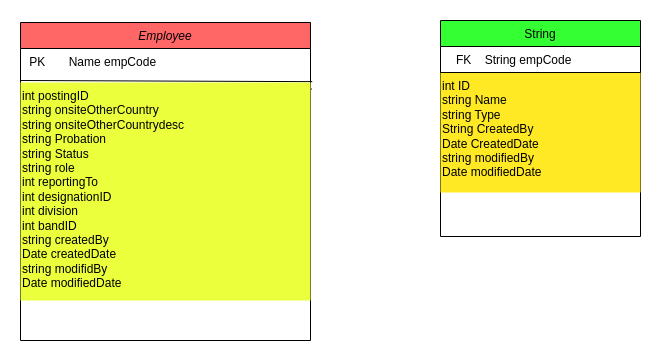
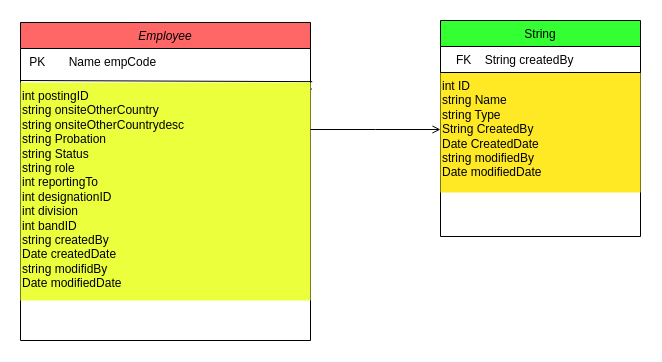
(507, 60) -> (514, 60)
none -> (375, 130)
